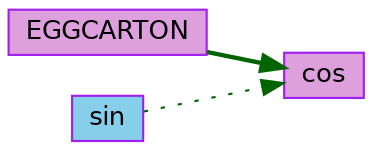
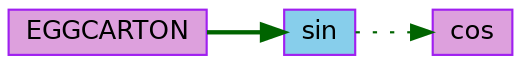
(235, 58) -> (234, 32)
